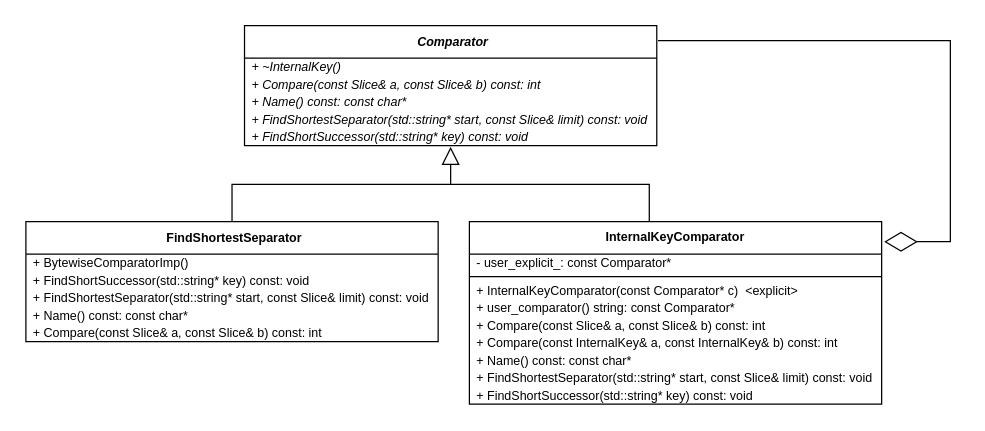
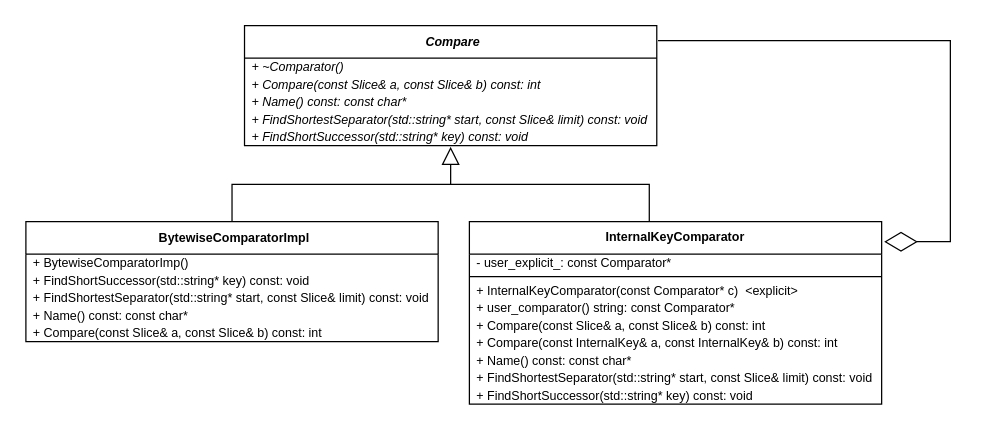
(453, 42) -> (453, 42)
(304, 67) -> (302, 67)
(234, 238) -> (234, 238)
